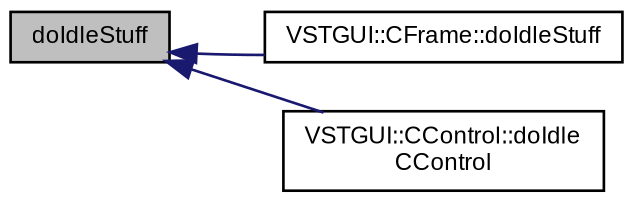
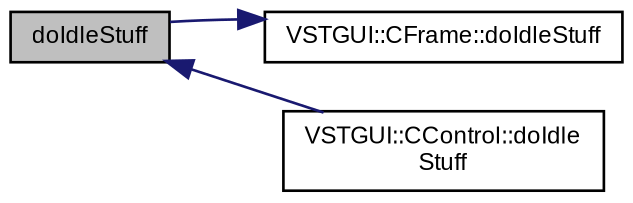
(231, 55) -> (204, 20)
(444, 151) -> (444, 151)
